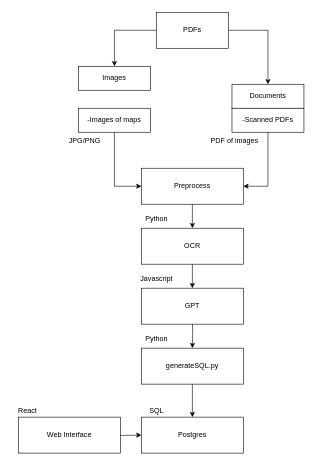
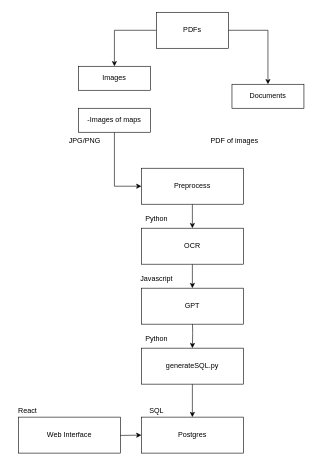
(268, 120) -> none
(268, 133) -> none
